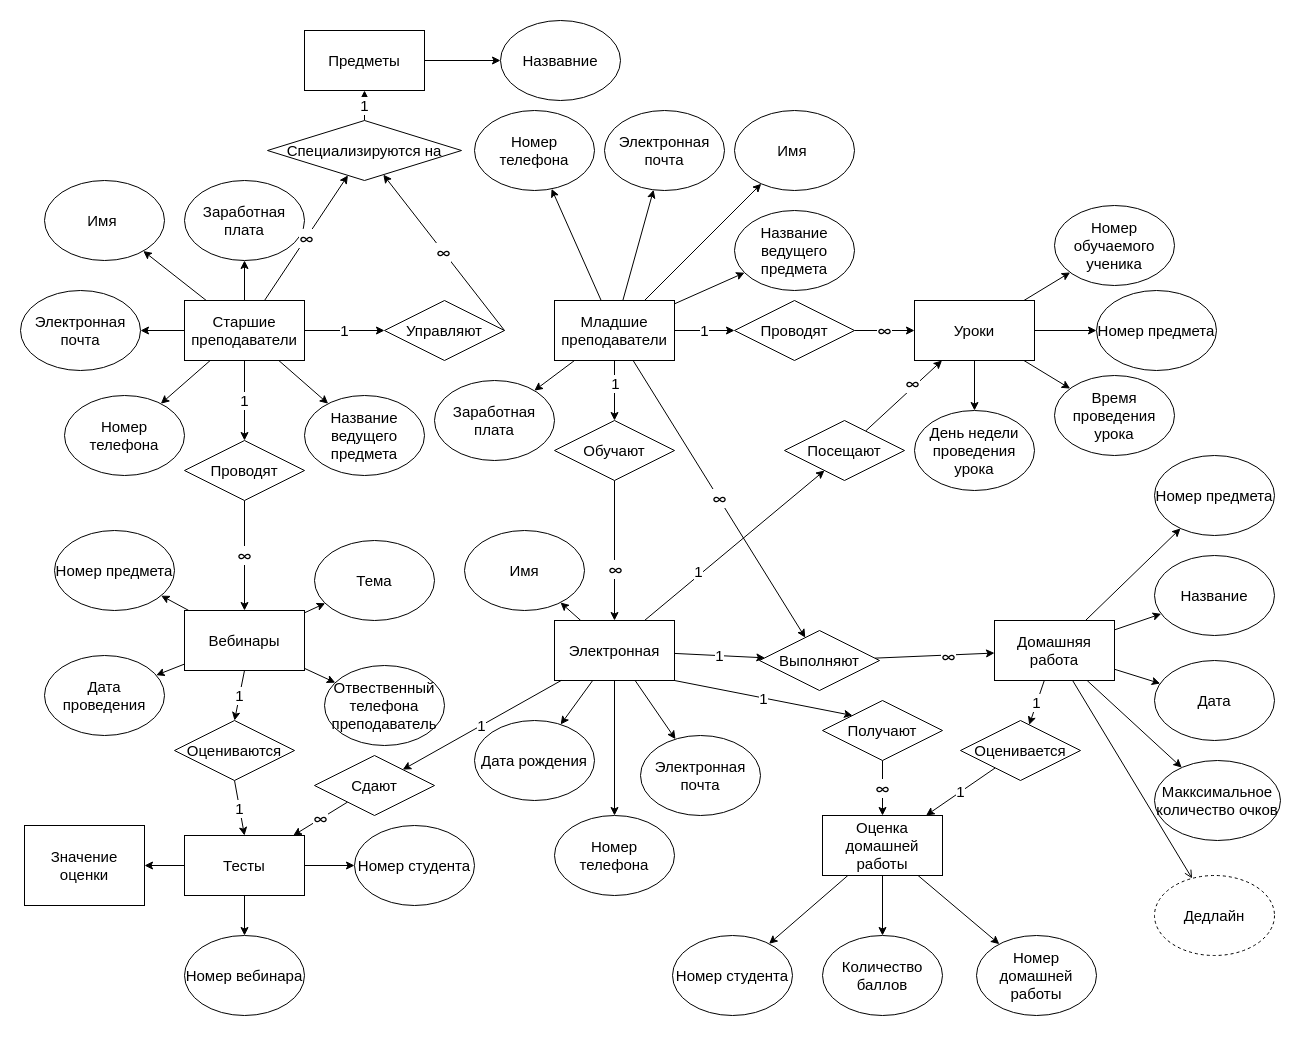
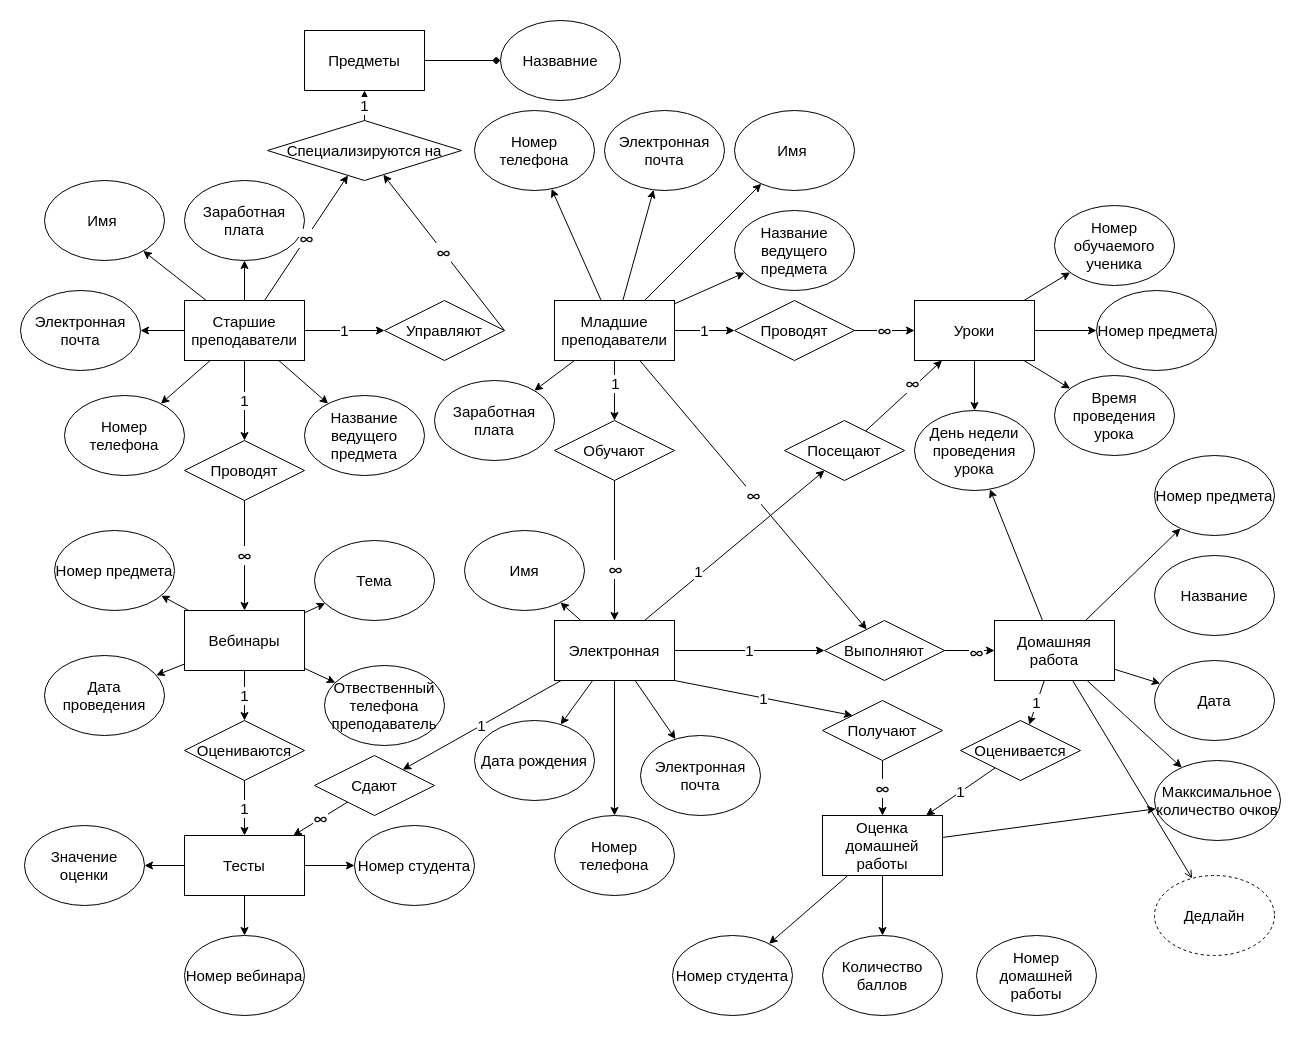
(492, 61) -> (492, 61)
(1135, 623) -> (1018, 558)
(820, 661) -> (885, 651)
(235, 751) -> (245, 751)
(85, 866) -> (85, 866)
(956, 907) -> (1045, 824)
